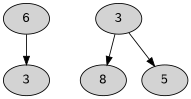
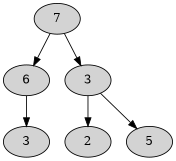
none -> (57, 19)
(103, 80) -> (88, 142)
